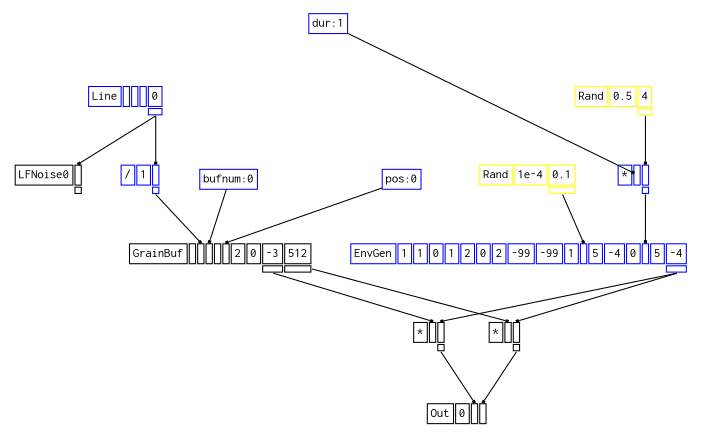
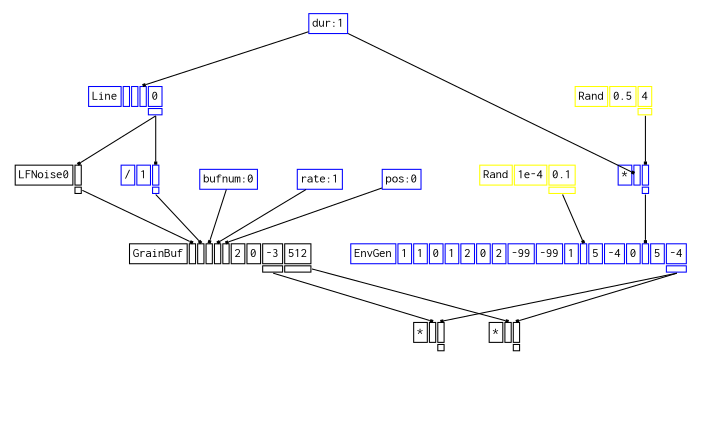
none -> (227, 58)
none -> (319, 179)
none -> (136, 216)
(457, 413) -> none
